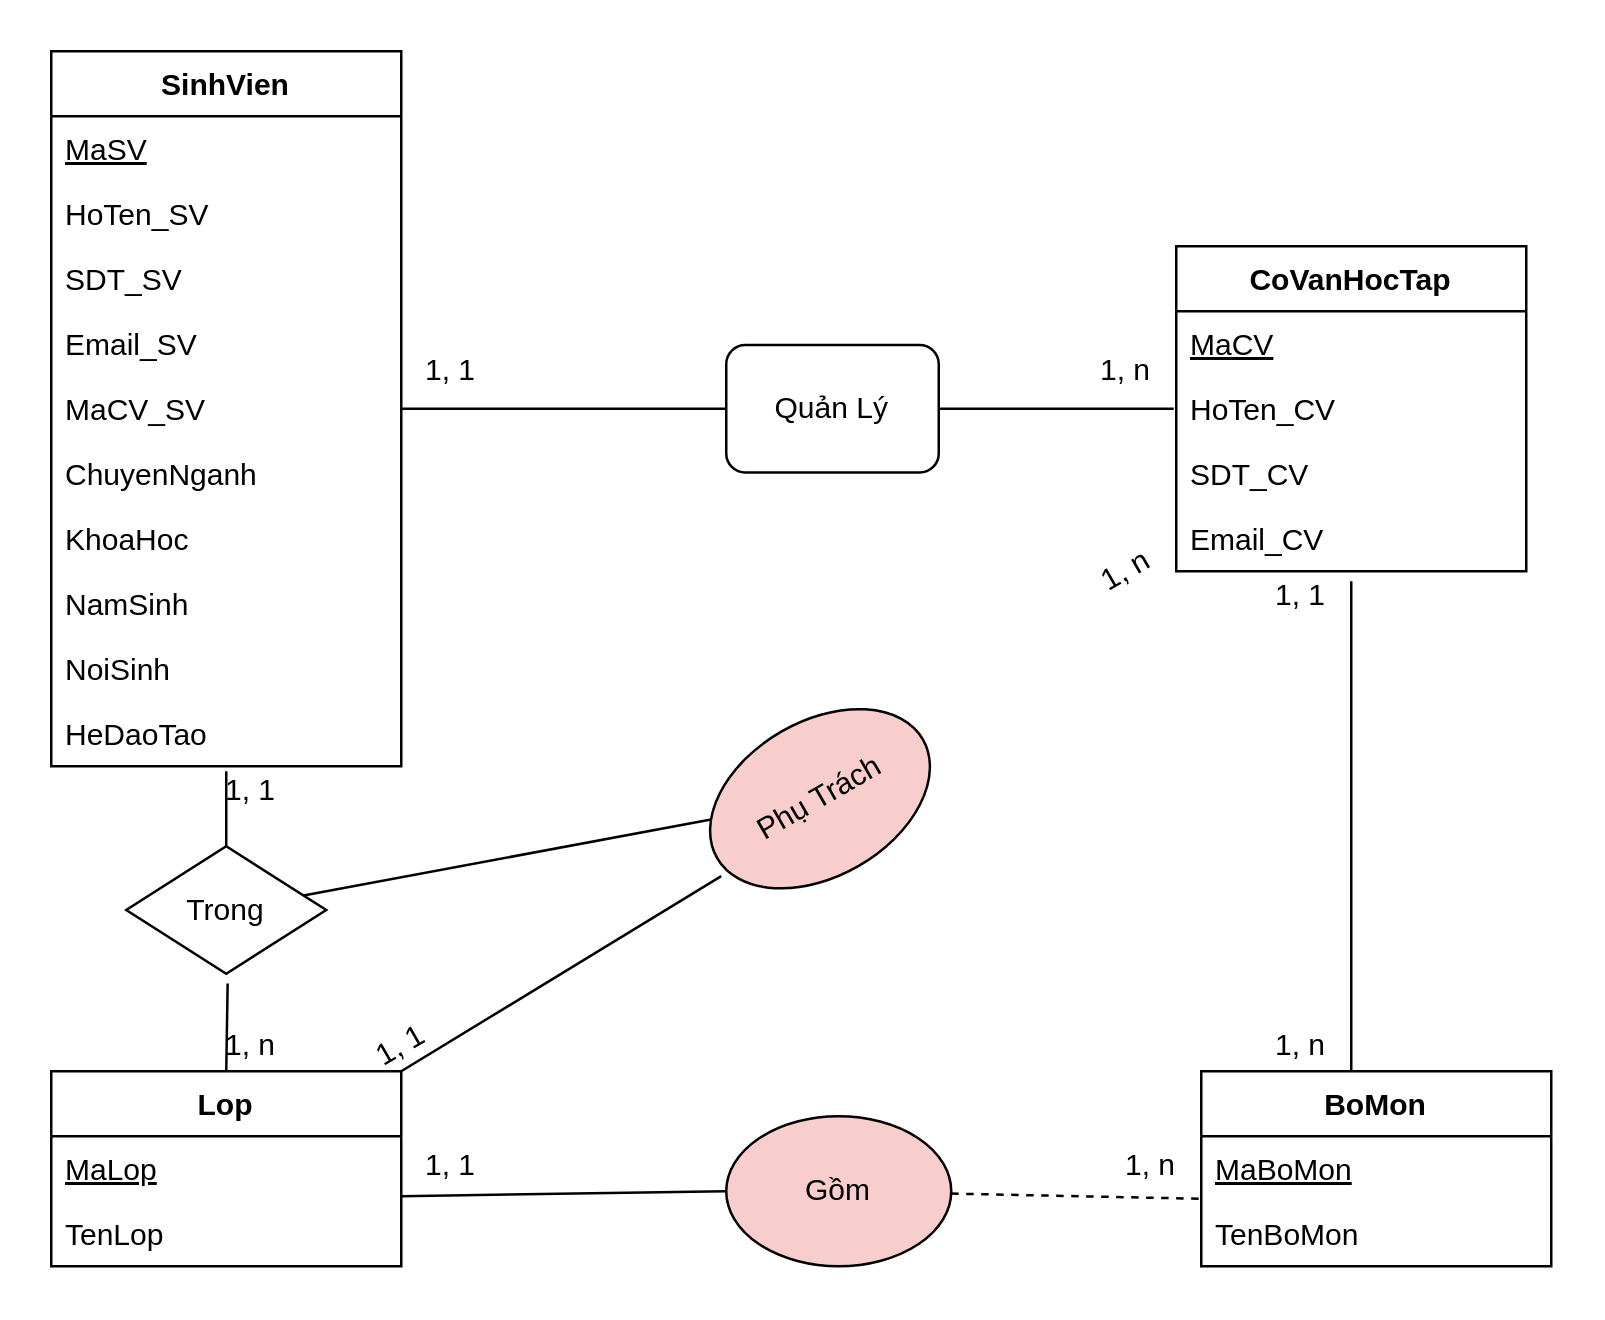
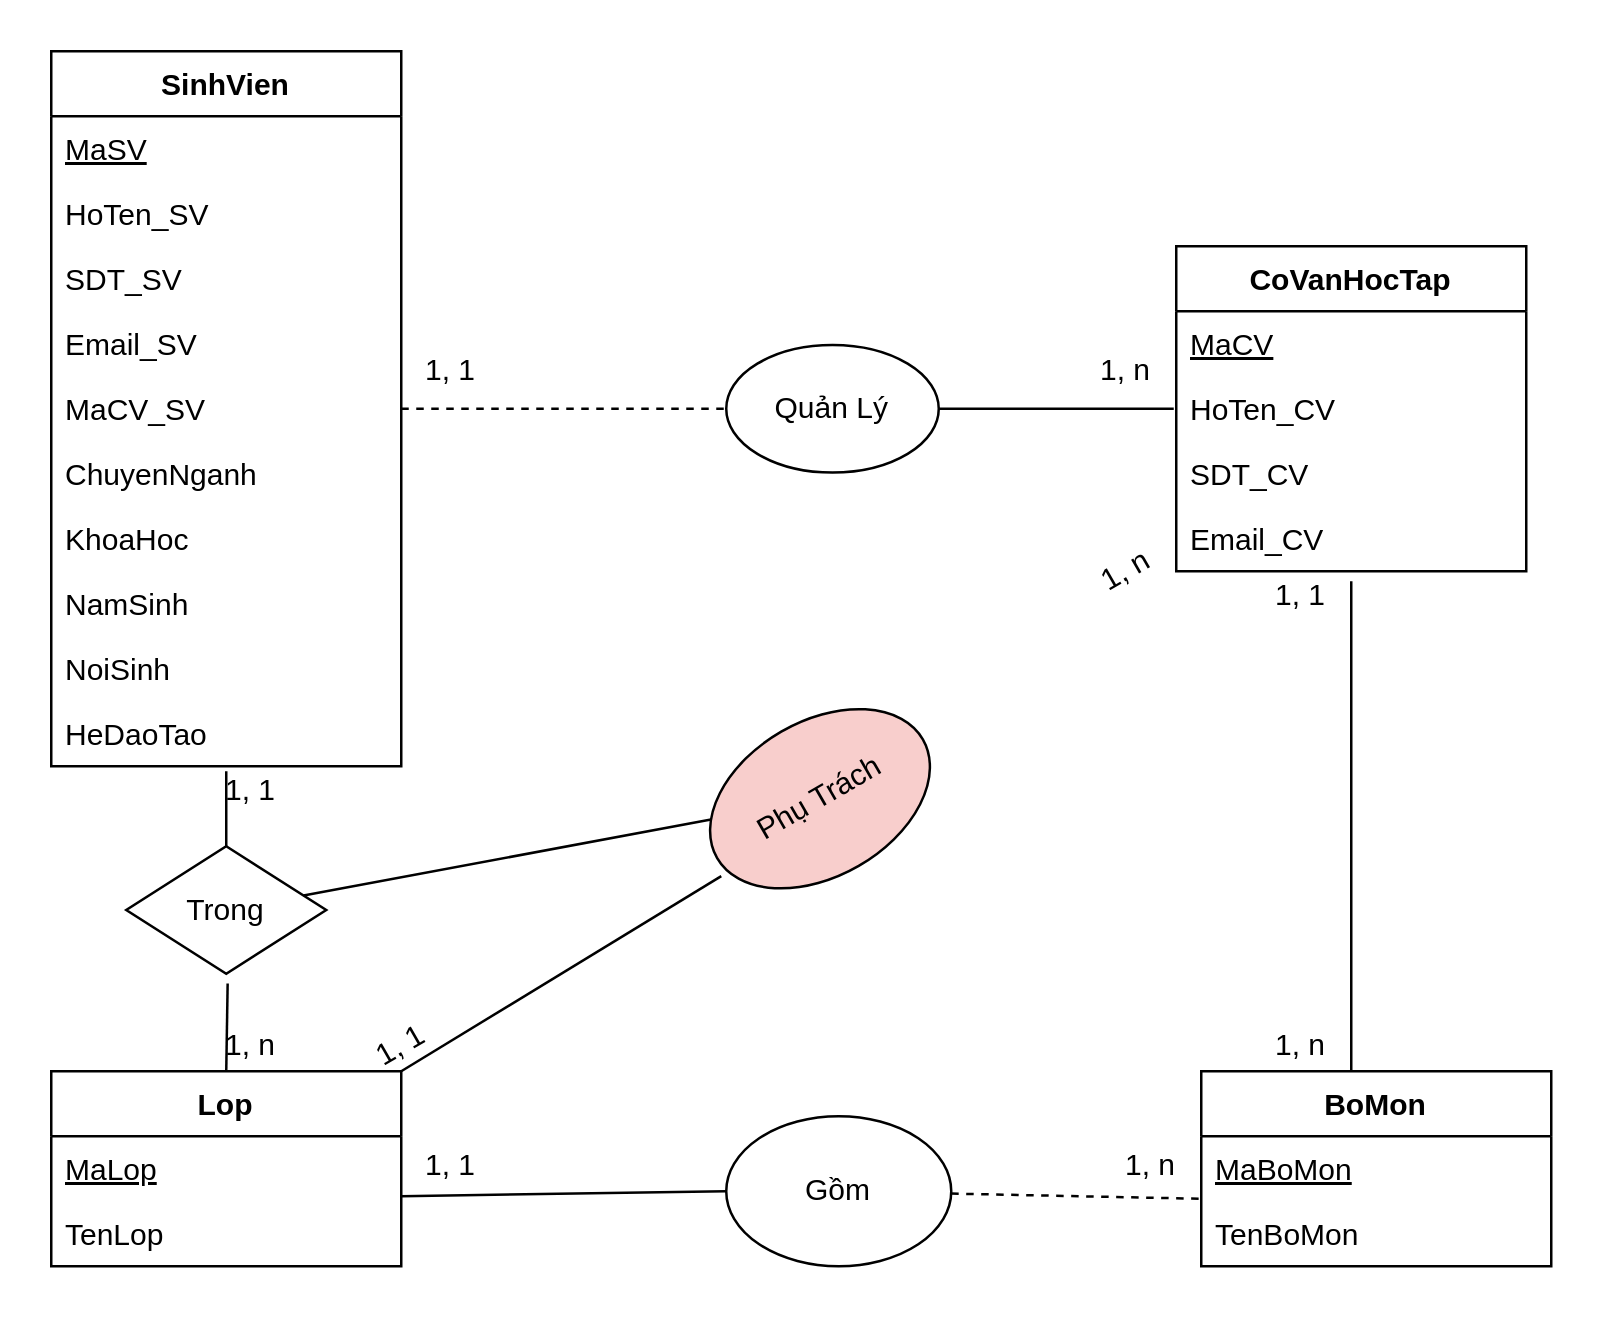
(566, 409) -> (566, 409)
(833, 409) -> (833, 409)
(839, 1191) -> (839, 1191)
